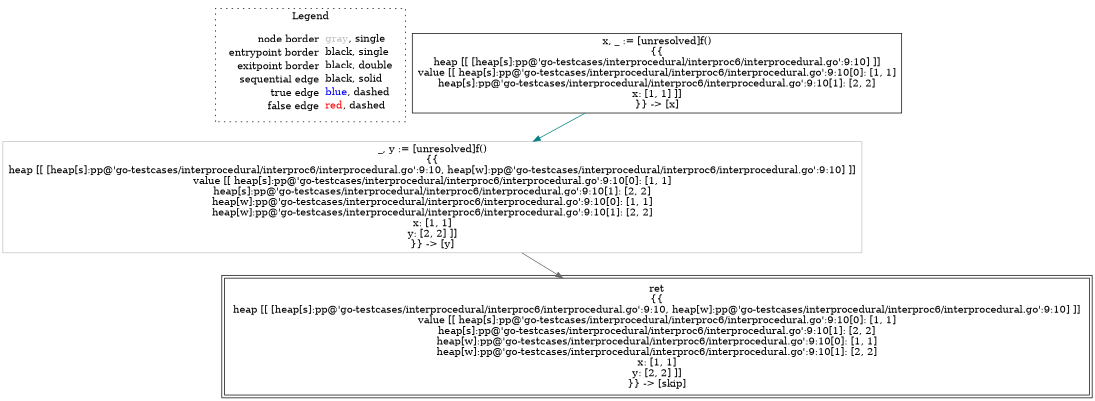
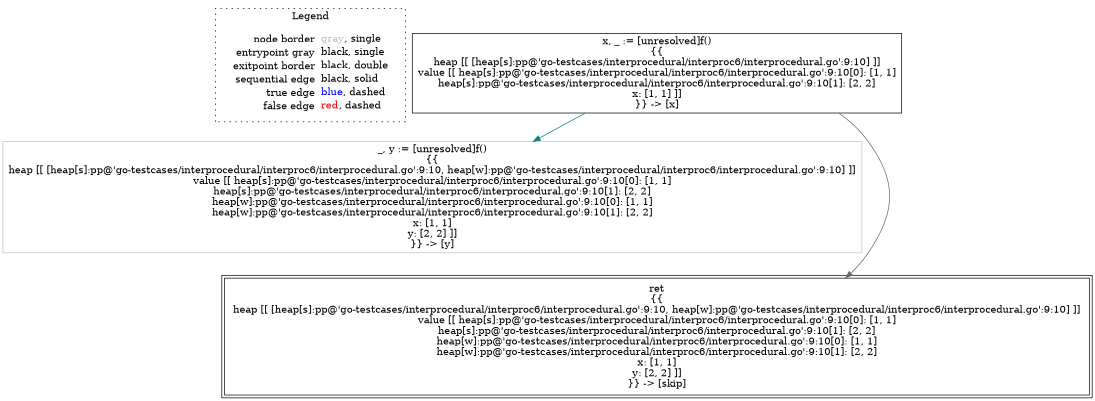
(276, 53) -> (277, 53)
(539, 264) -> (889, 190)
